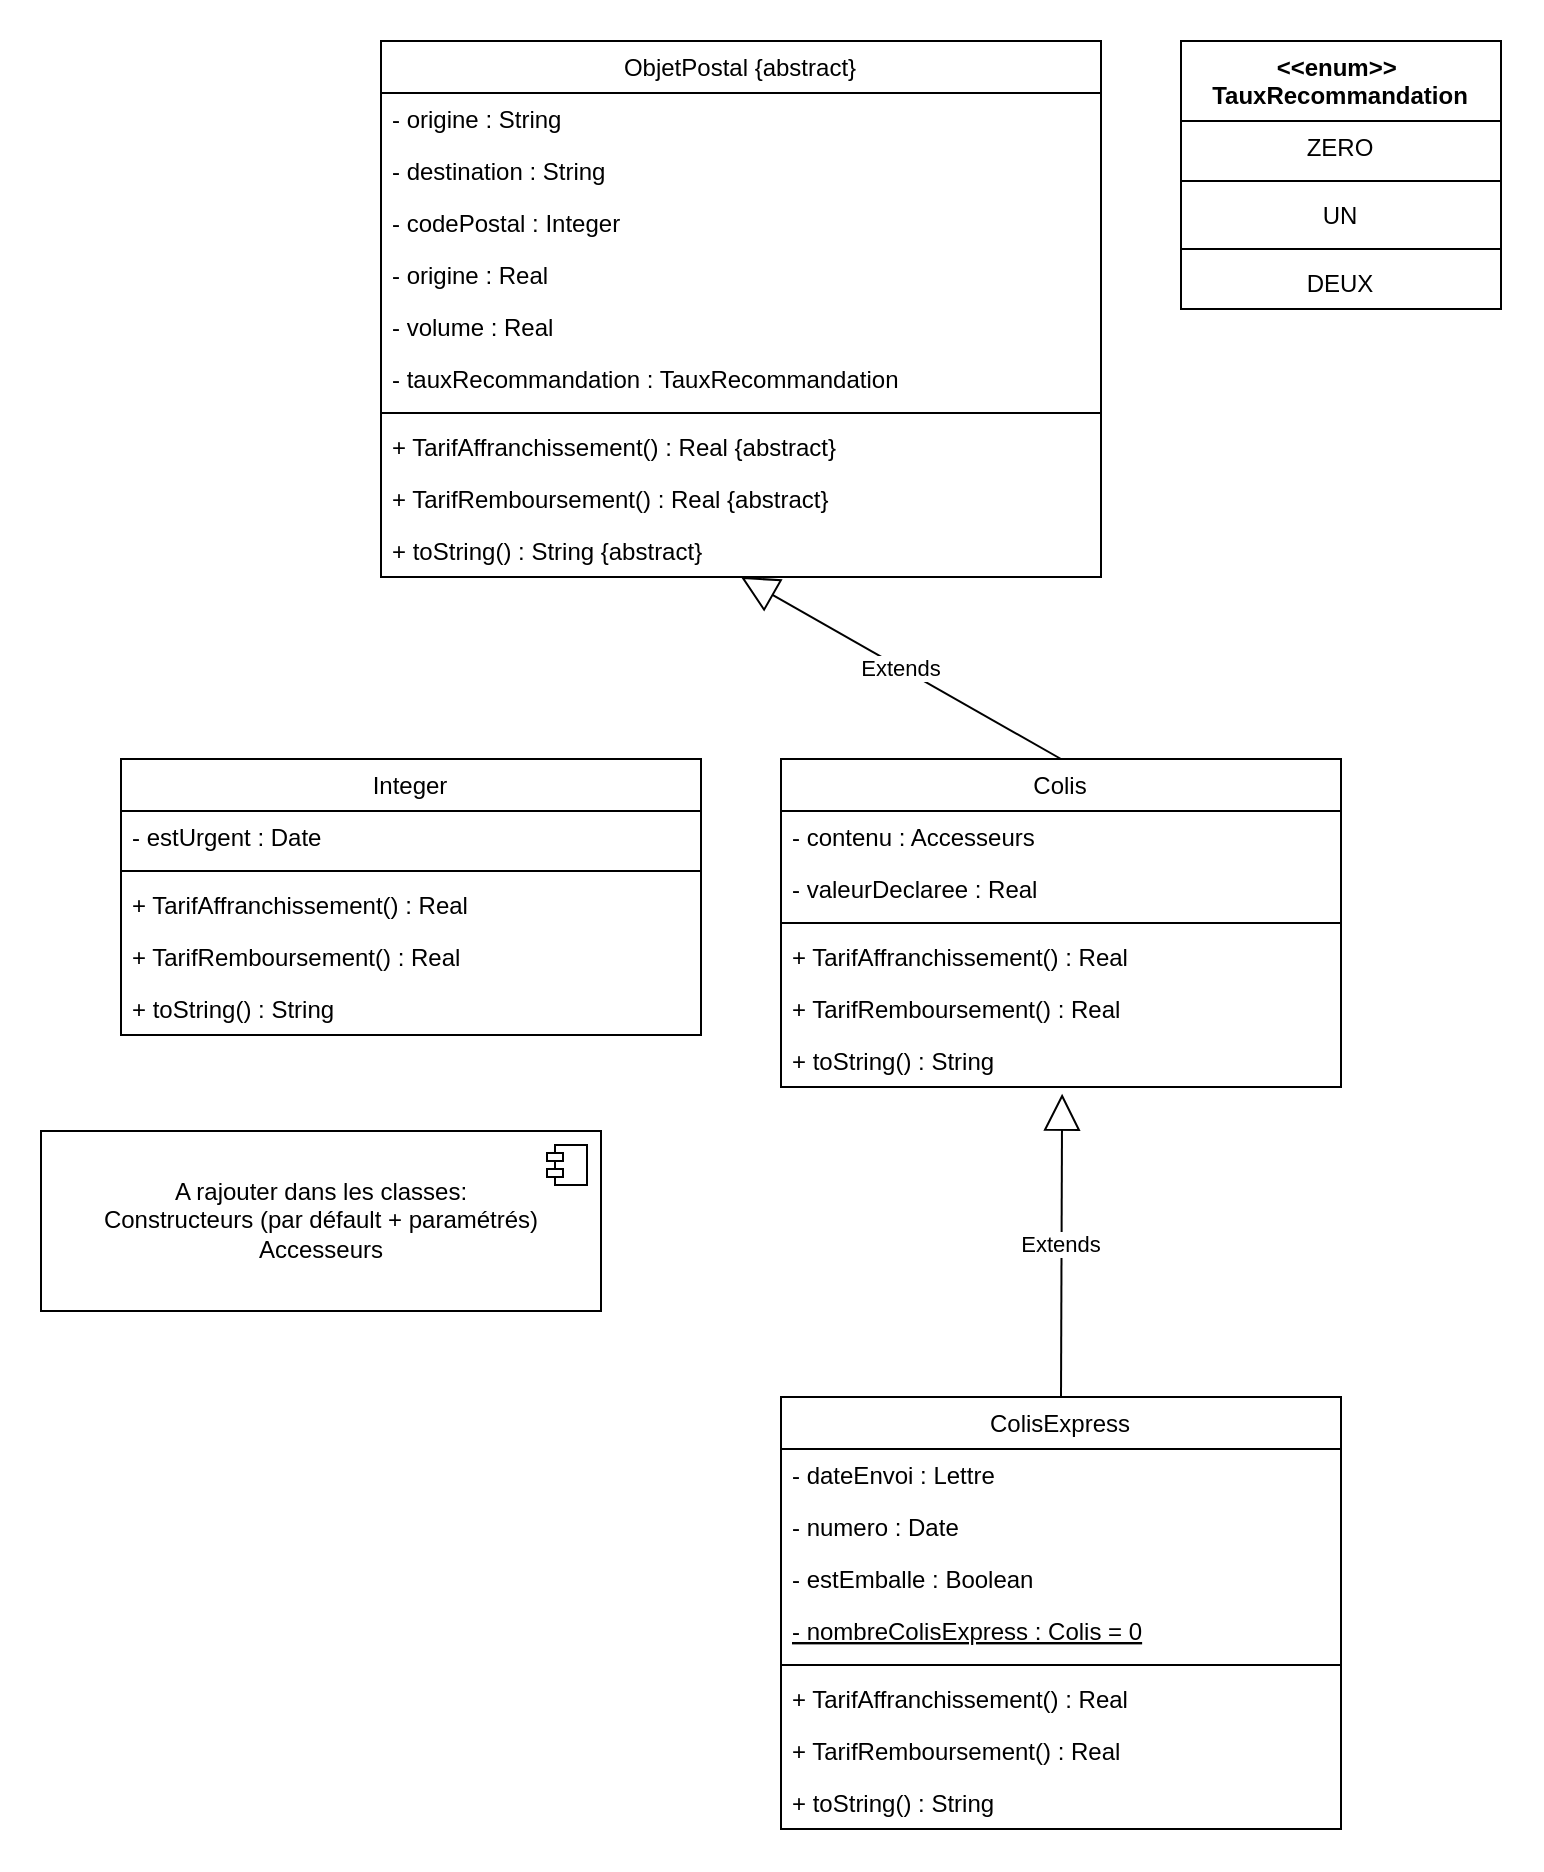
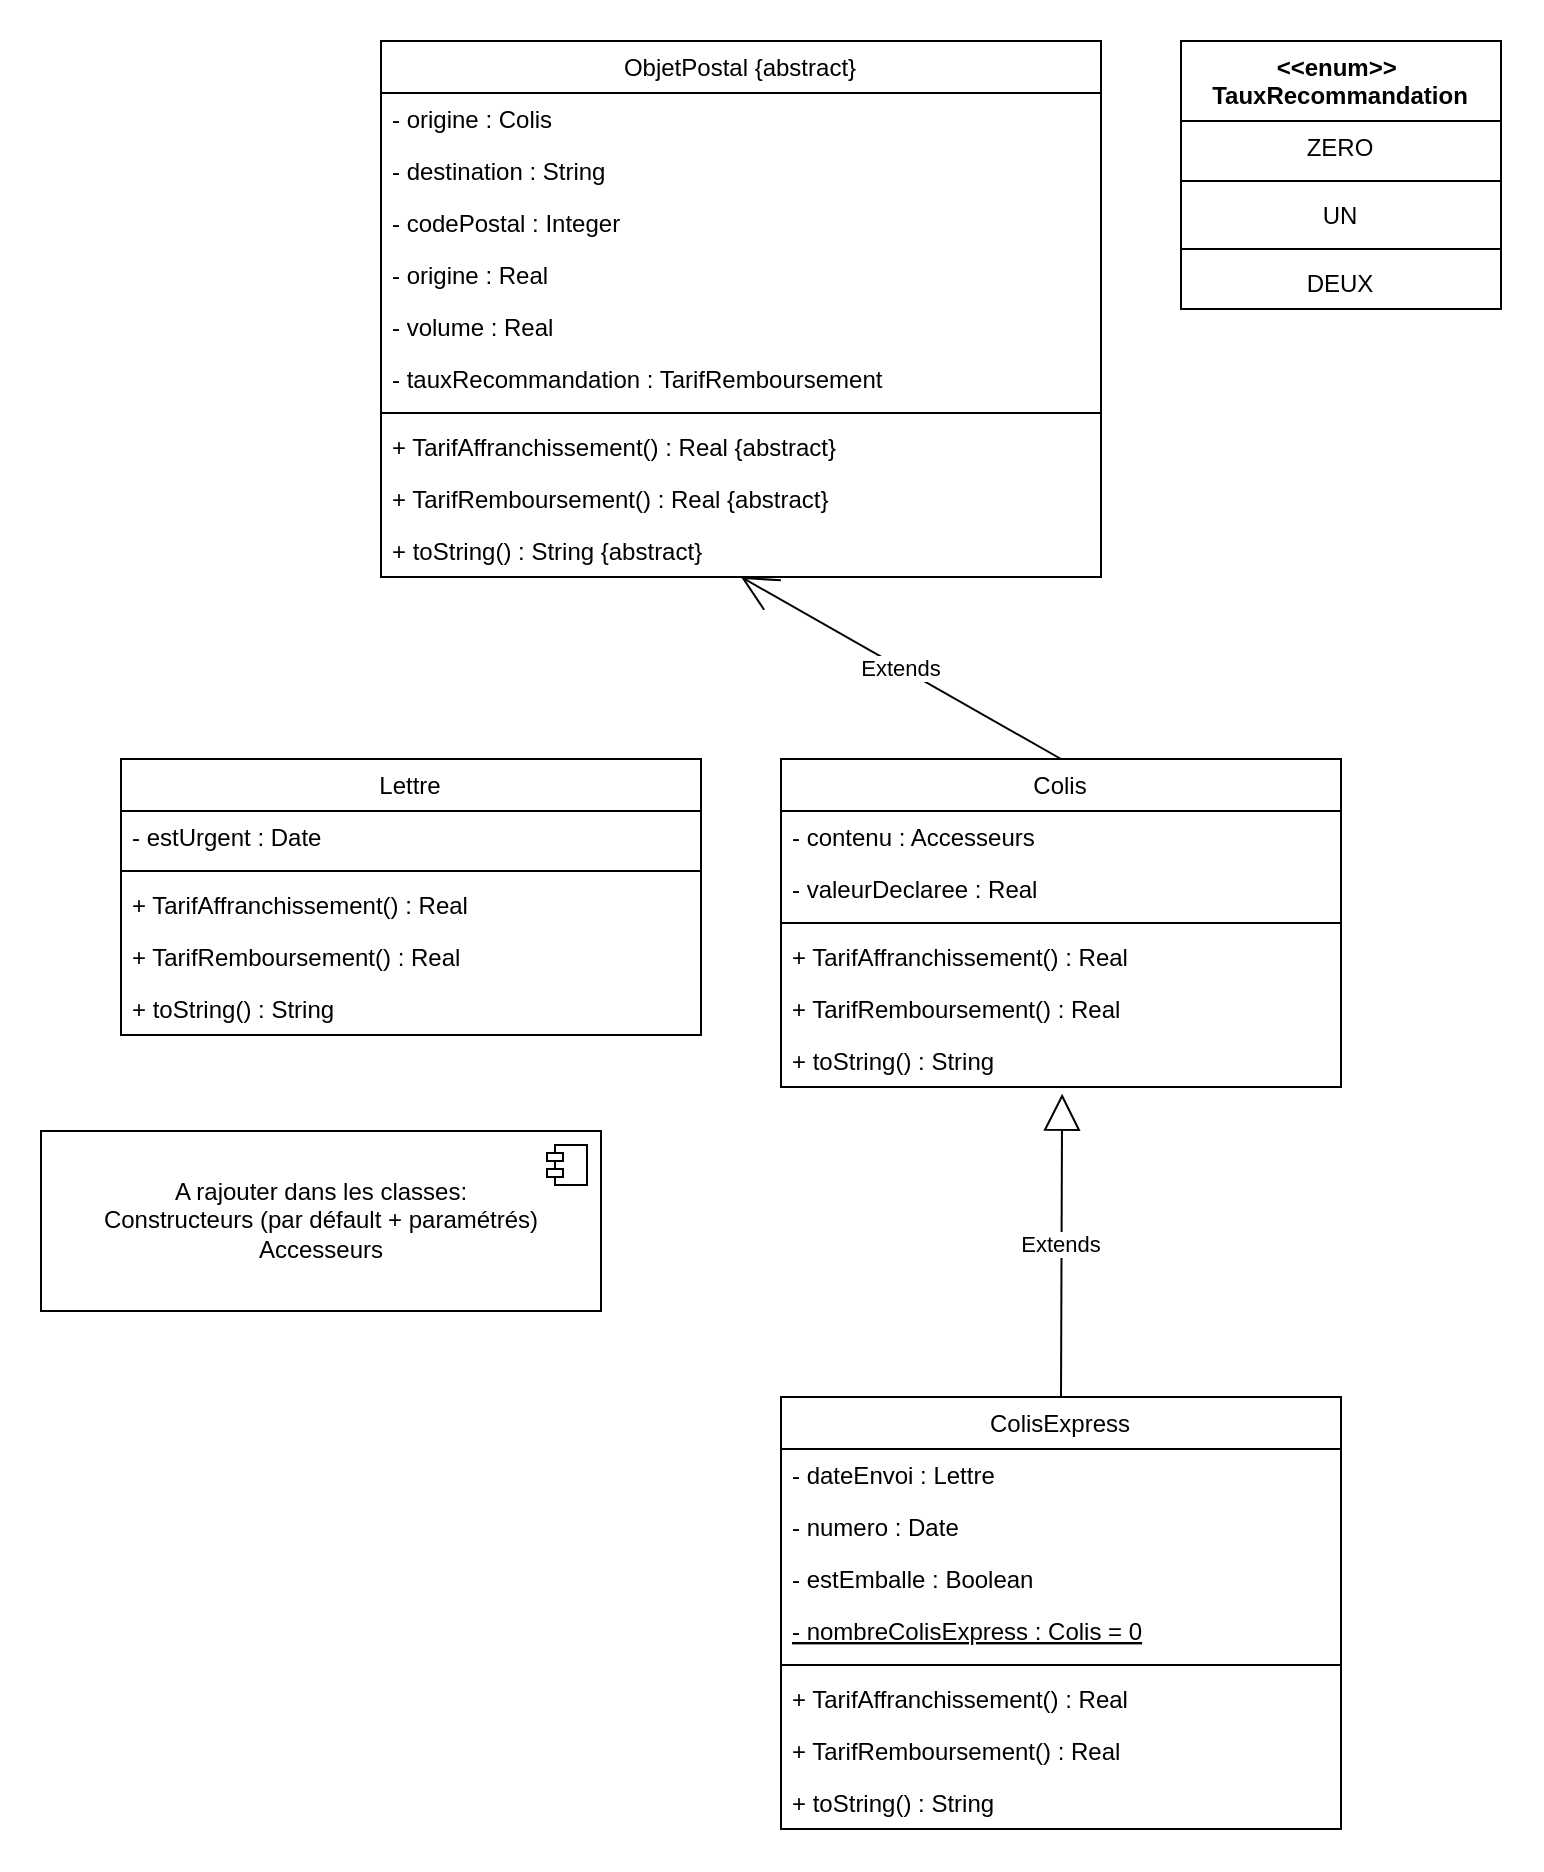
(491, 120) -> (481, 120)
(649, 380) -> (649, 380)
(773, 595) -> (760, 588)
(410, 786) -> (410, 786)
